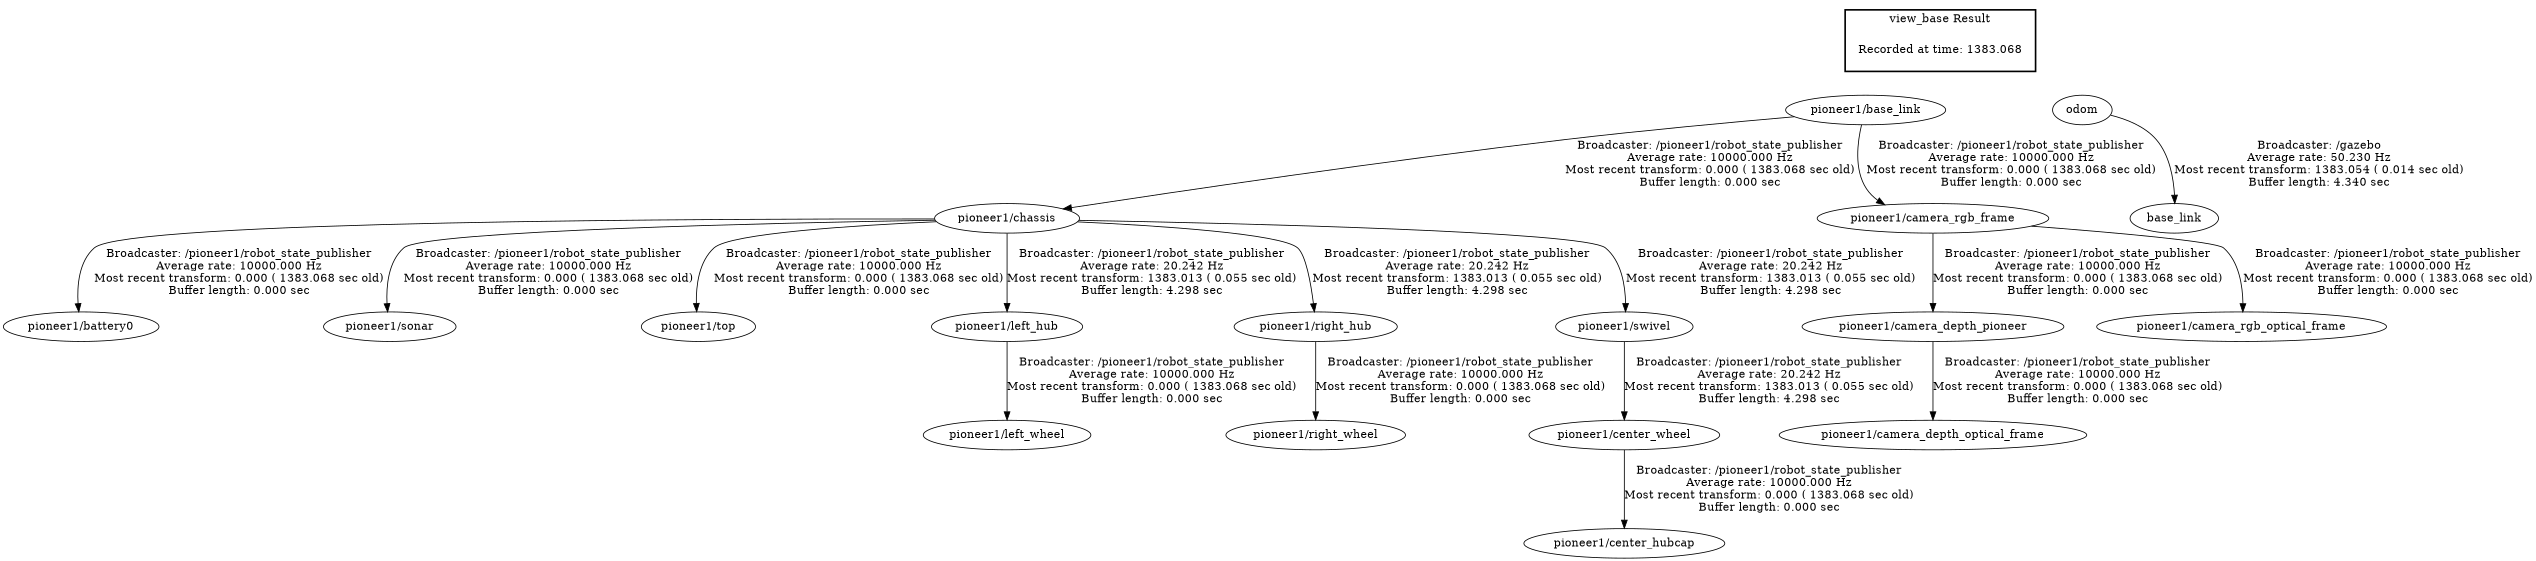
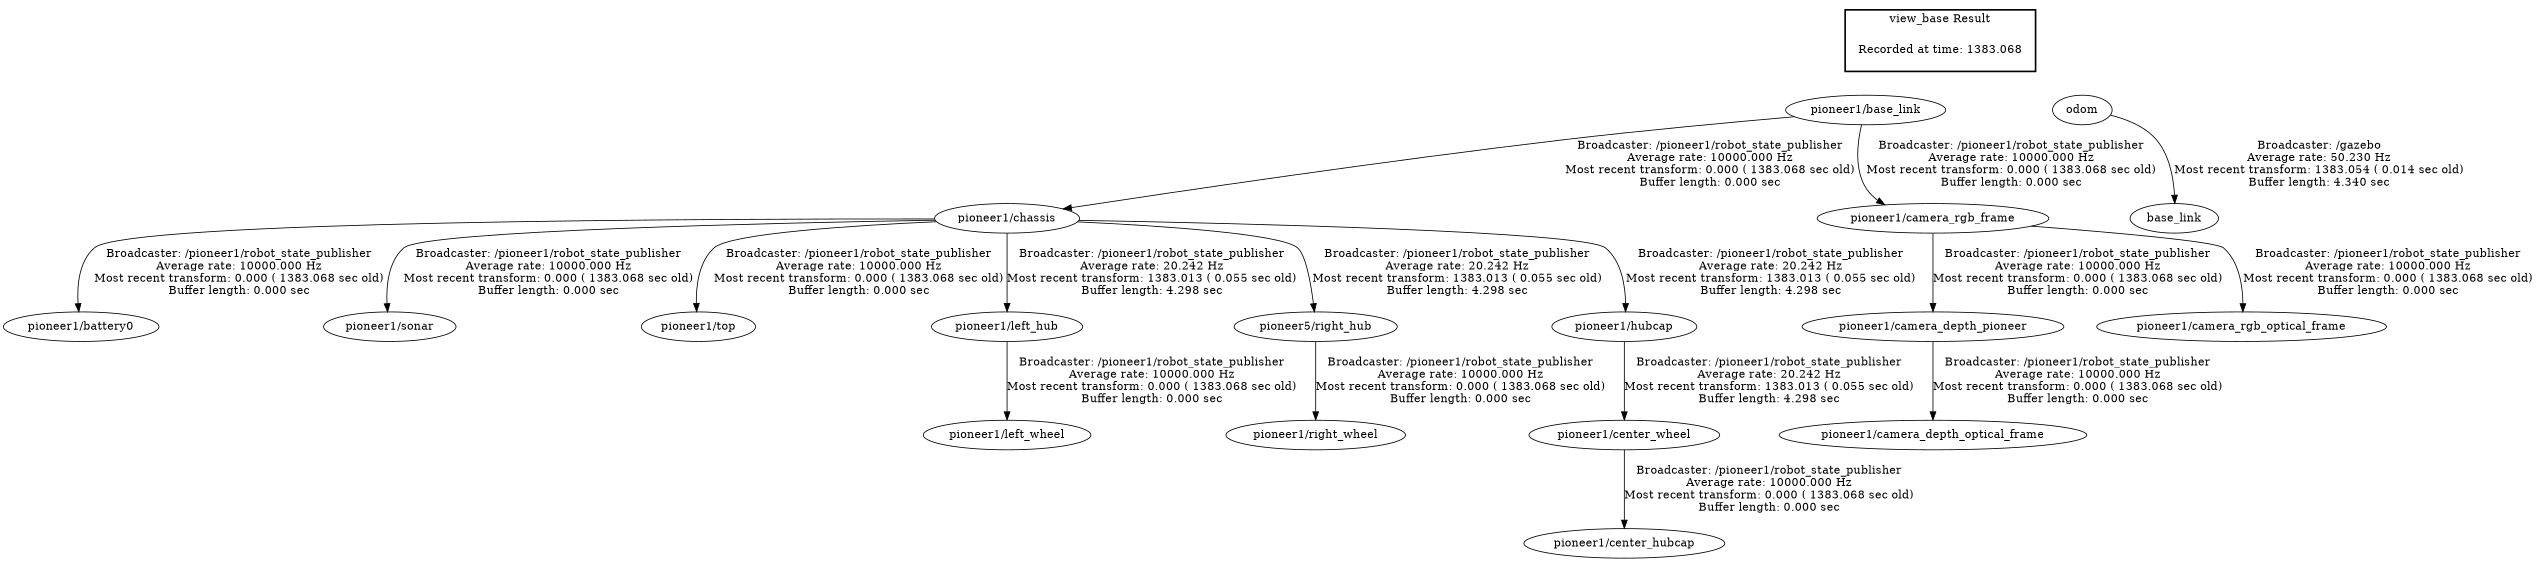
(1316, 327) -> (1316, 327)
(1624, 327) -> (1624, 327)
